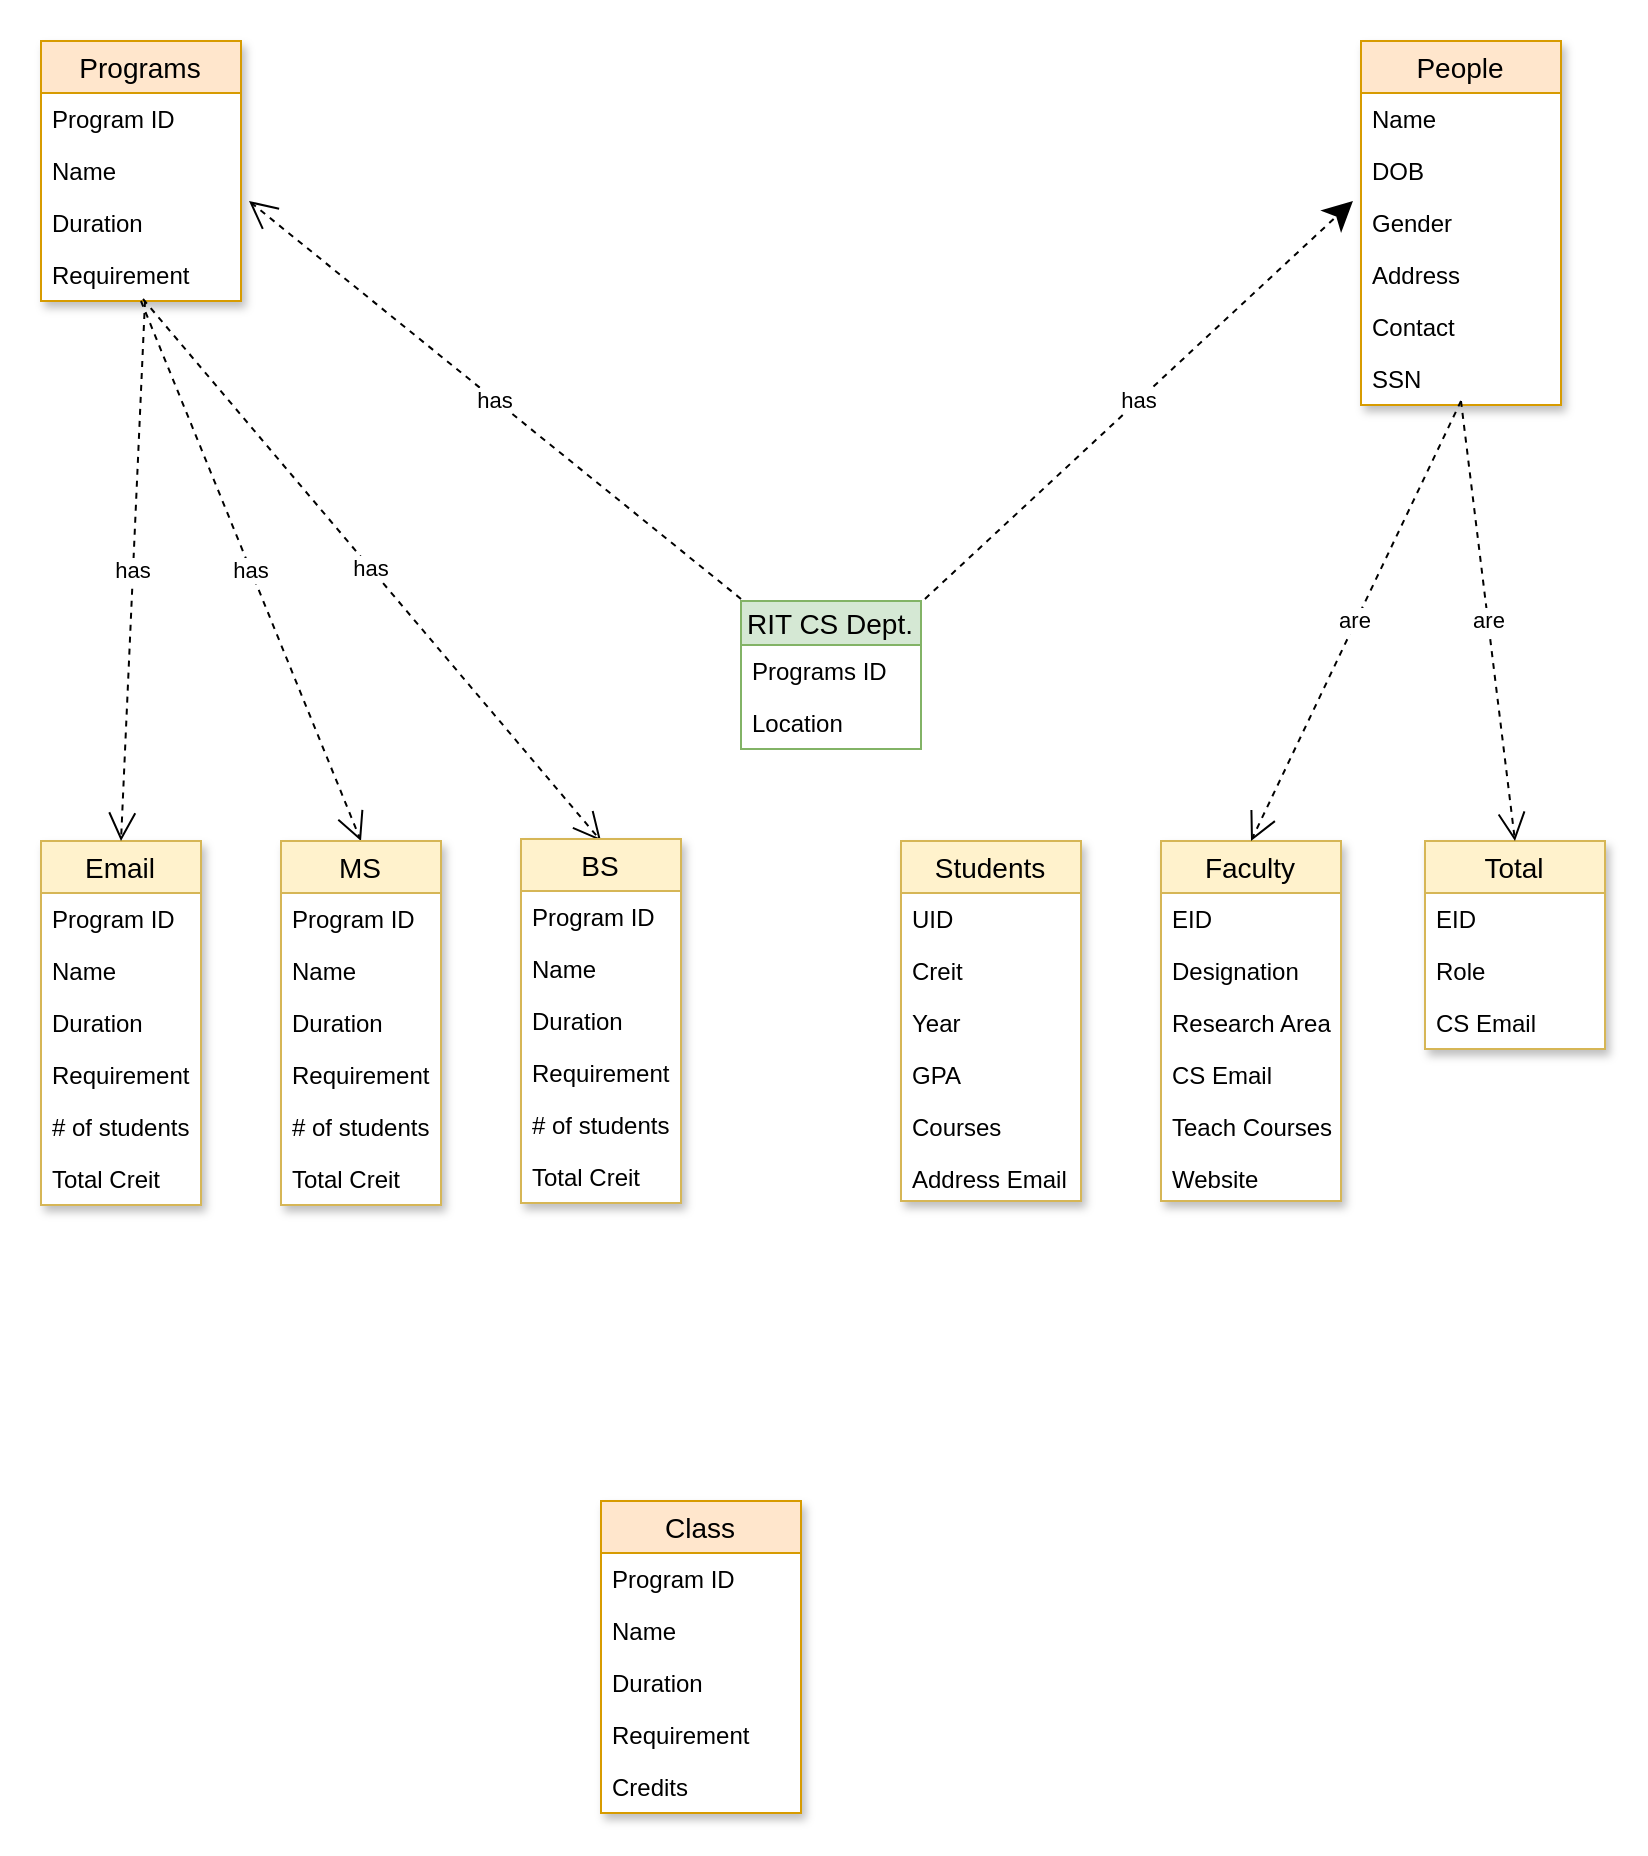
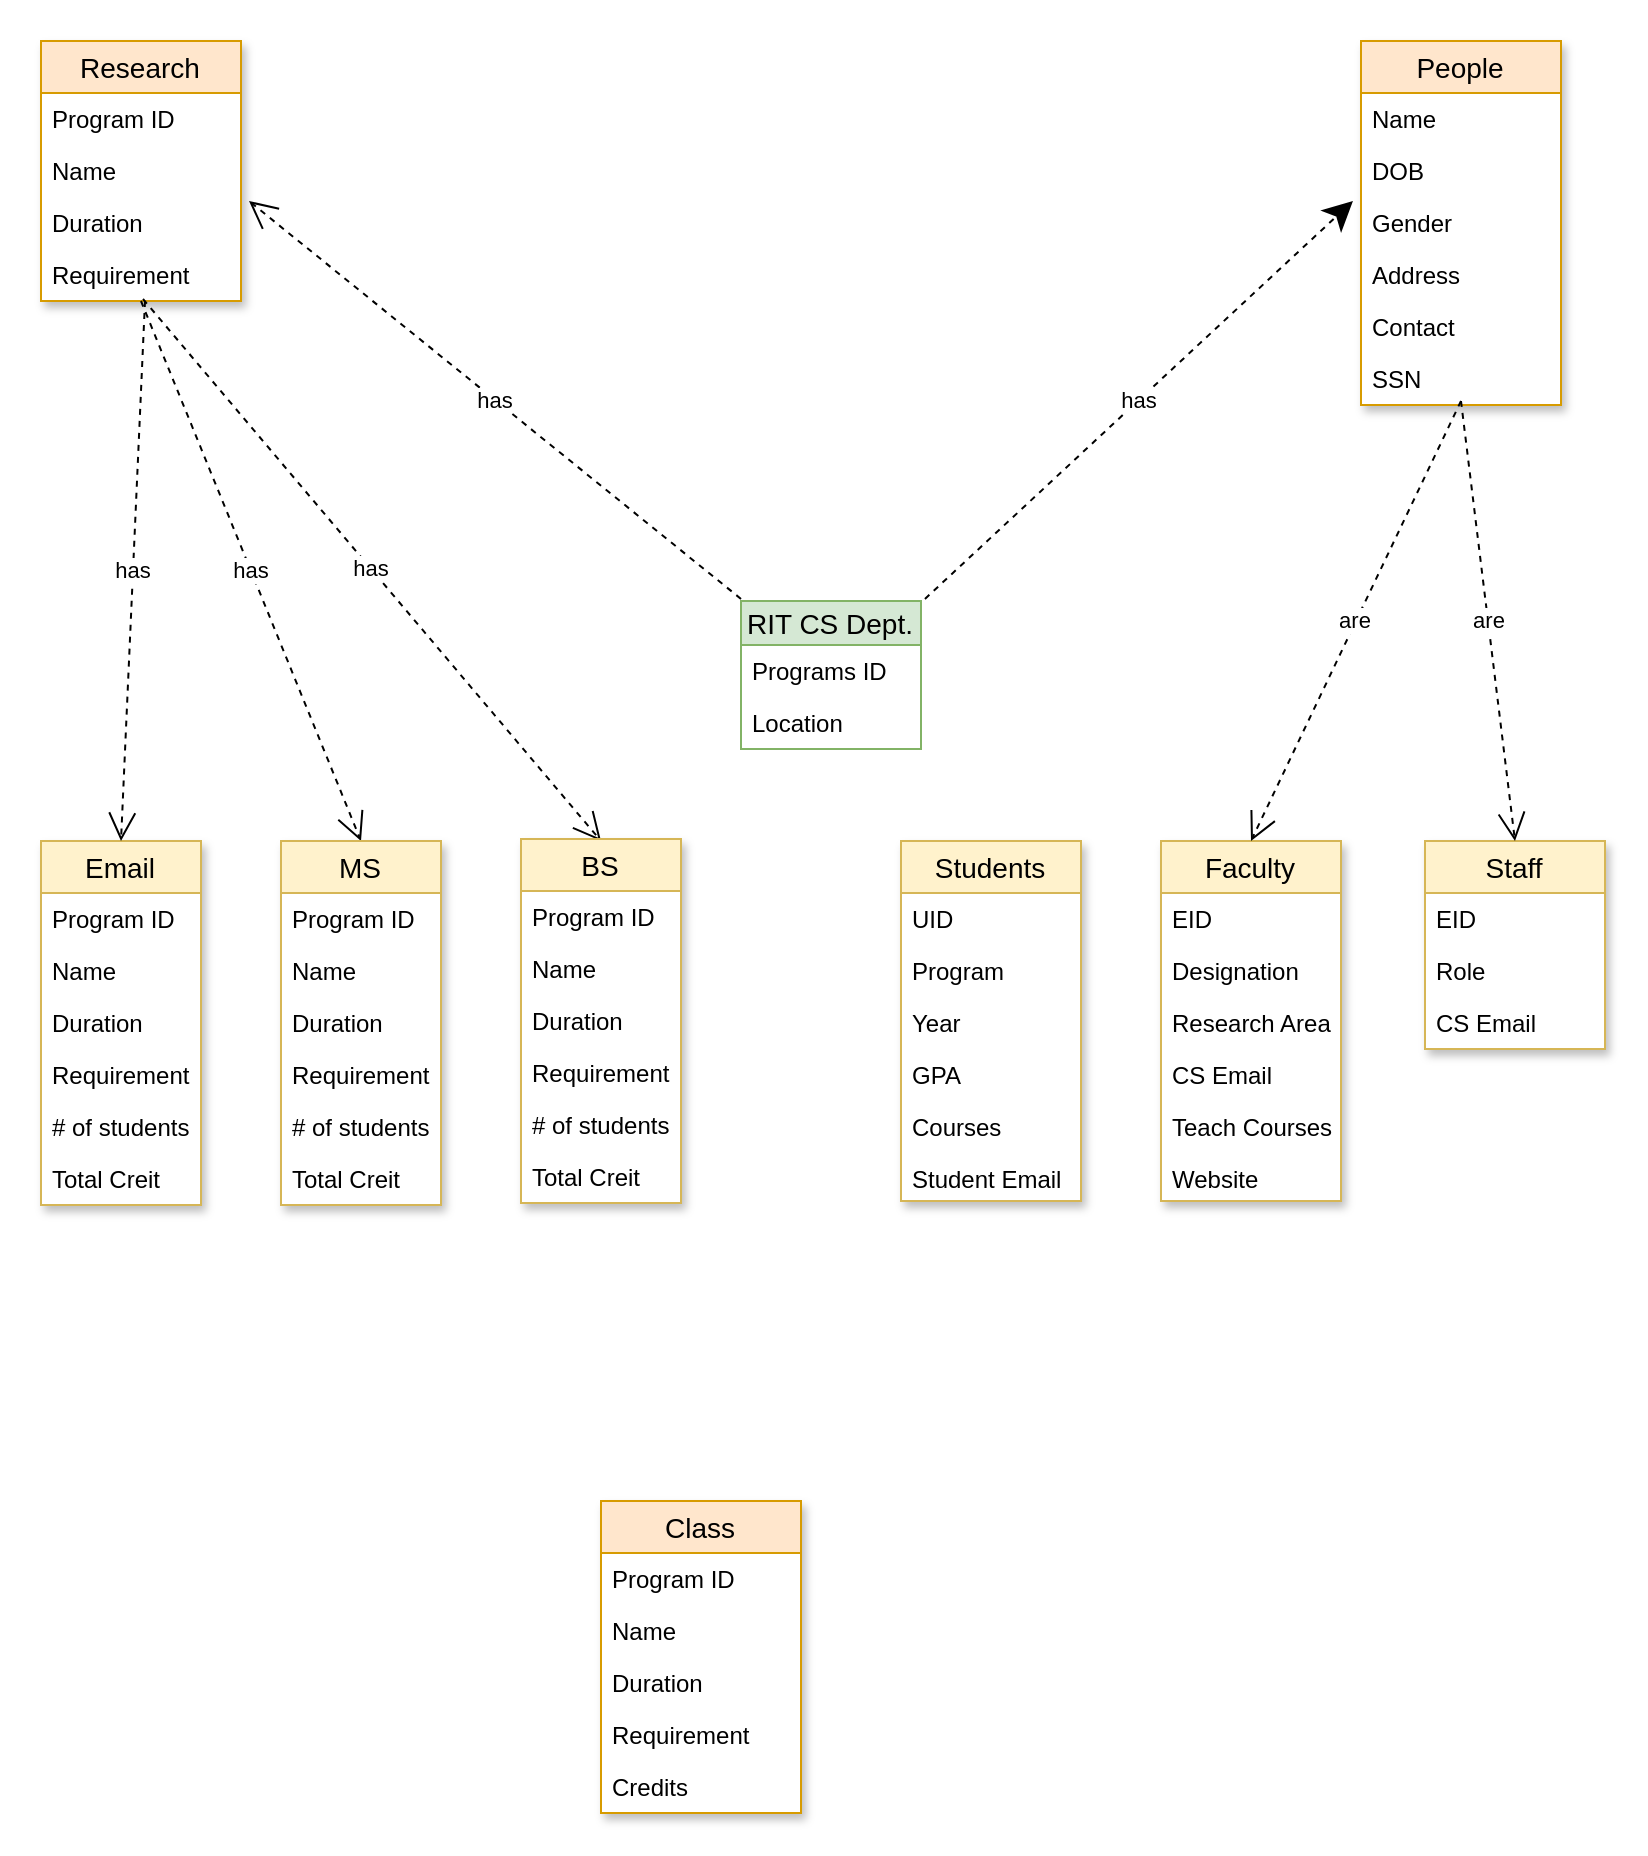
(140, 69) -> (140, 69)
(1514, 869) -> (1514, 869)
(942, 972) -> (959, 972)
(990, 1180) -> (990, 1180)
